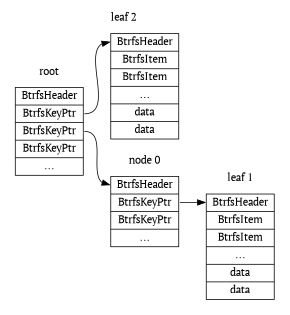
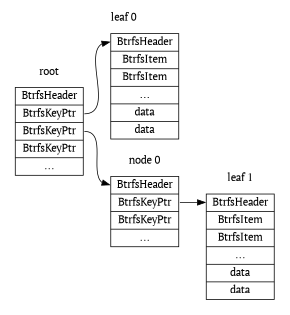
(124, 18) -> (124, 18)
